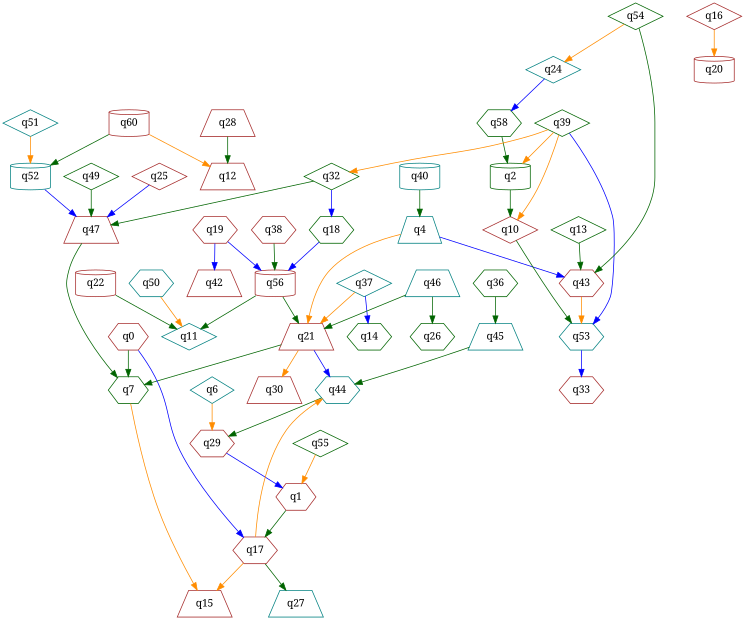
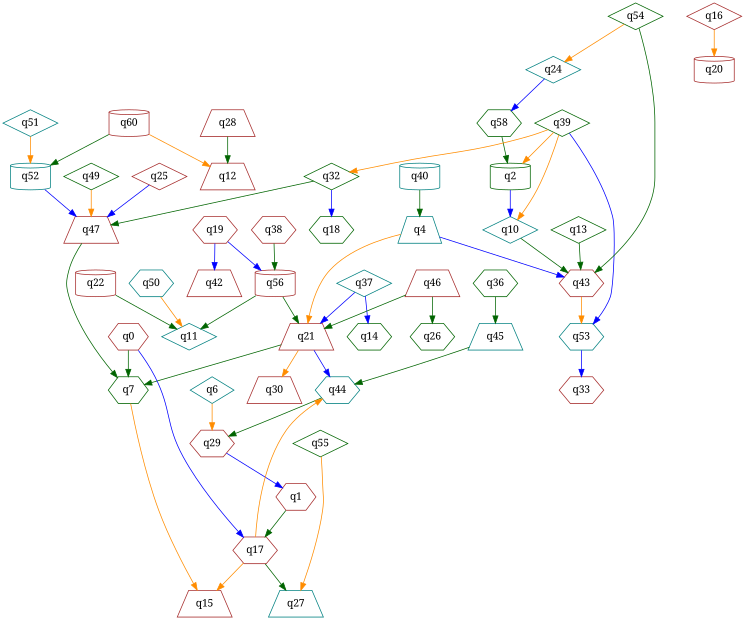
(91, 200) -> (91, 200)
(510, 200) -> (510, 200)
(510, 230) -> (510, 230)
(307, 254) -> none
(541, 279) -> (541, 253)
(432, 283) -> (432, 283)
(340, 305) -> (340, 305)
(310, 466) -> (321, 521)
